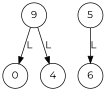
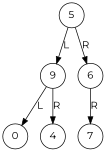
none -> (63, 42)
(48, 46) -> (56, 106)
(94, 46) -> (86, 46)
none -> (90, 136)
